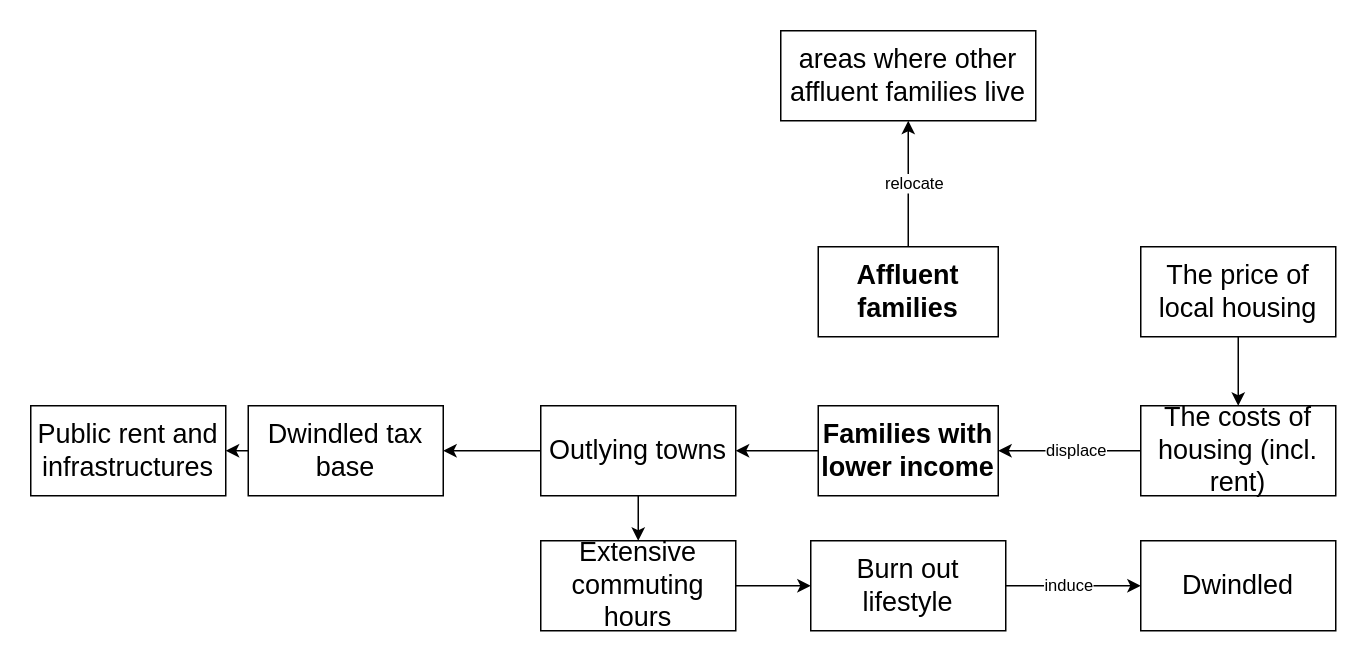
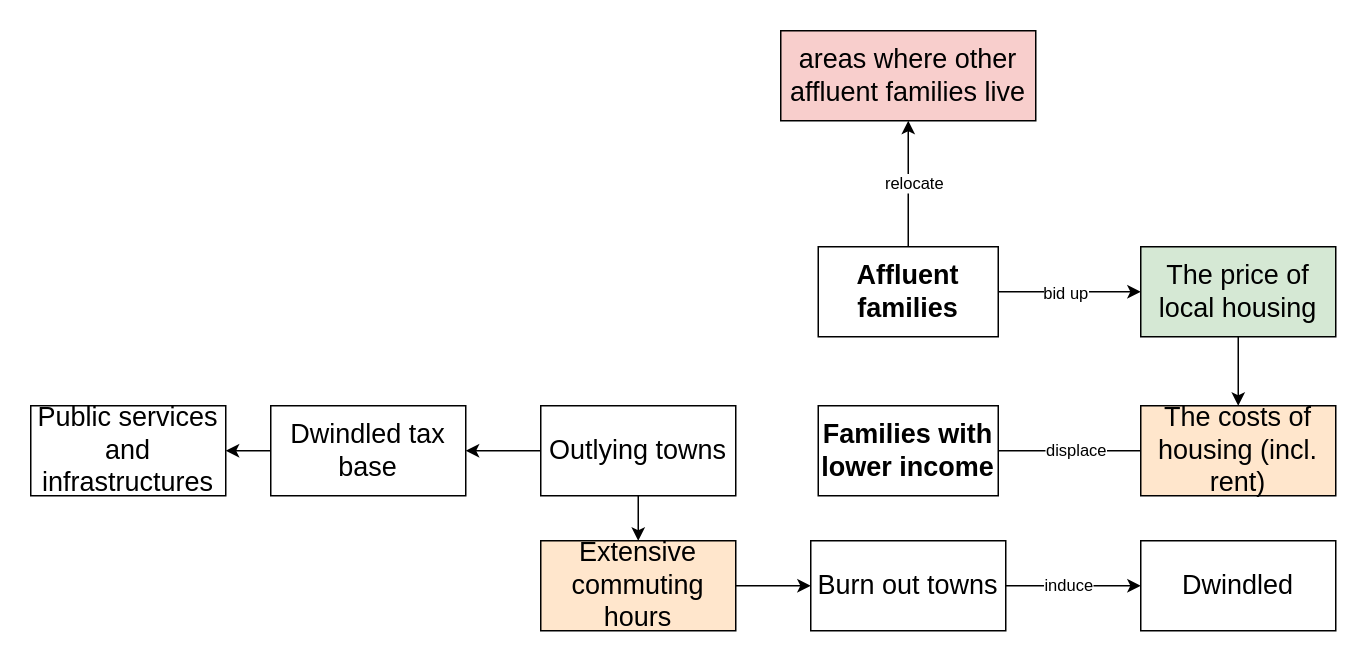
(908, 76) -> (908, 76)
none -> (1065, 292)
(1238, 292) -> (1238, 292)
(128, 451) -> (128, 451)
(346, 451) -> (368, 451)
(782, 451) -> none
(1010, 451) -> (1005, 451)
(1238, 451) -> (1238, 451)
(638, 586) -> (638, 586)
(908, 586) -> (908, 586)
